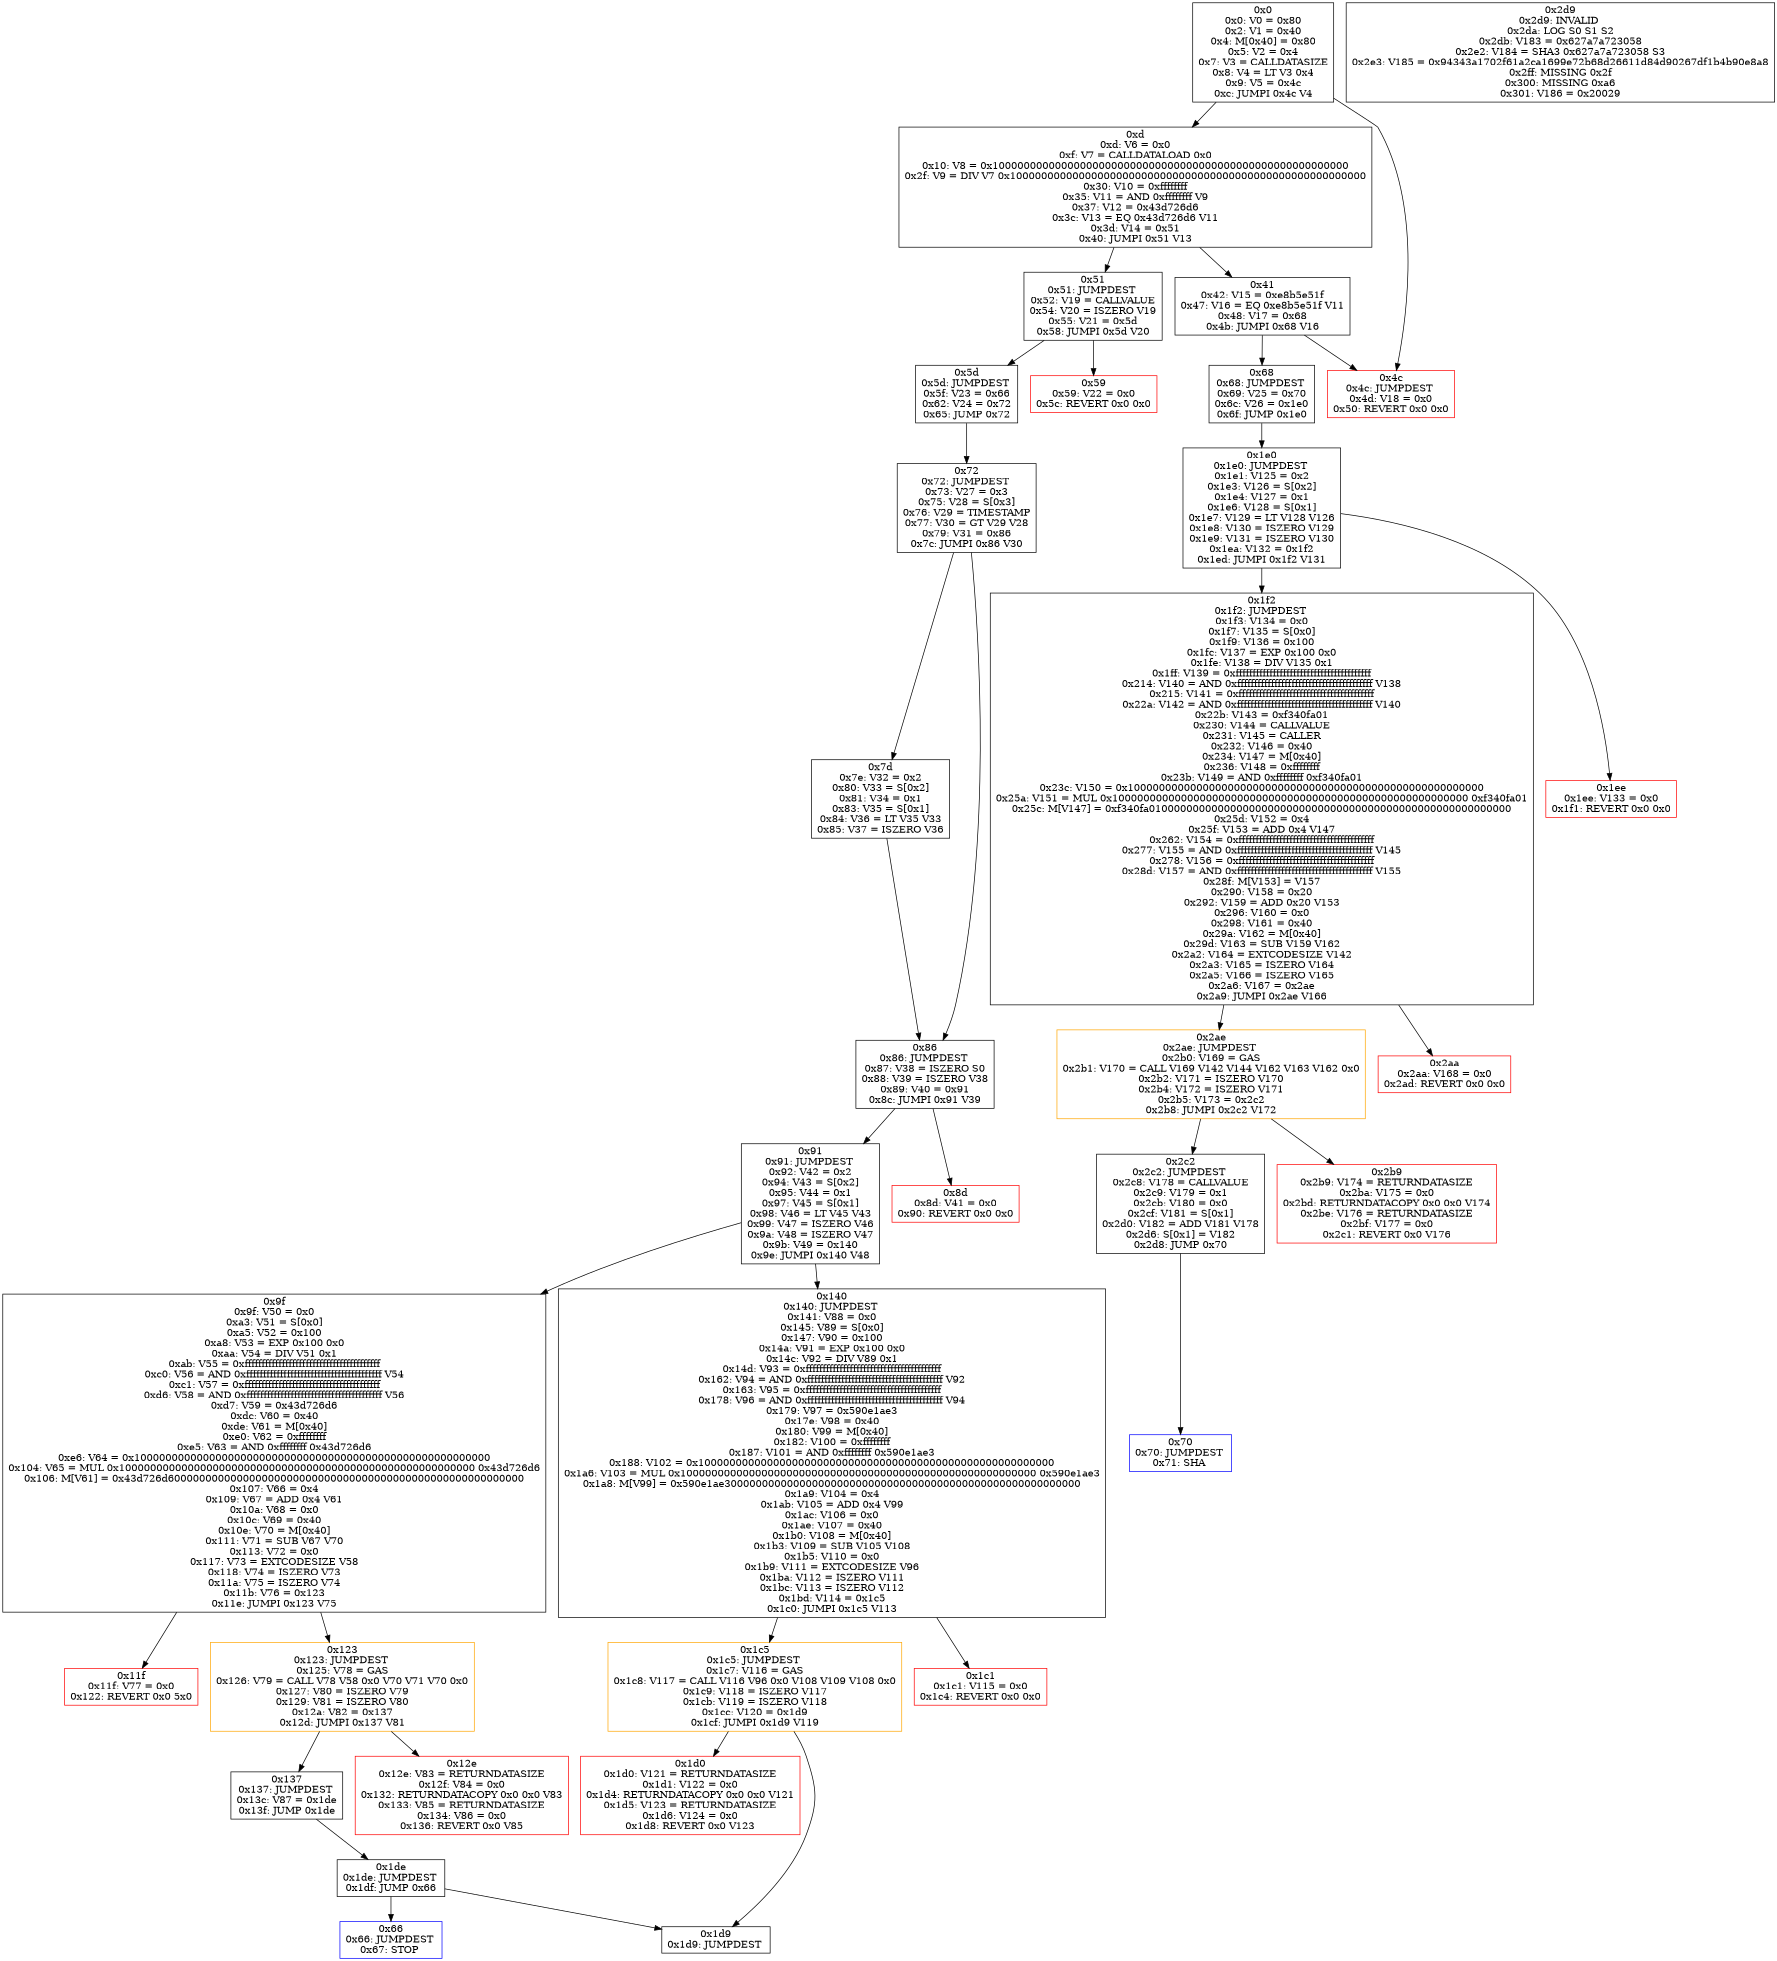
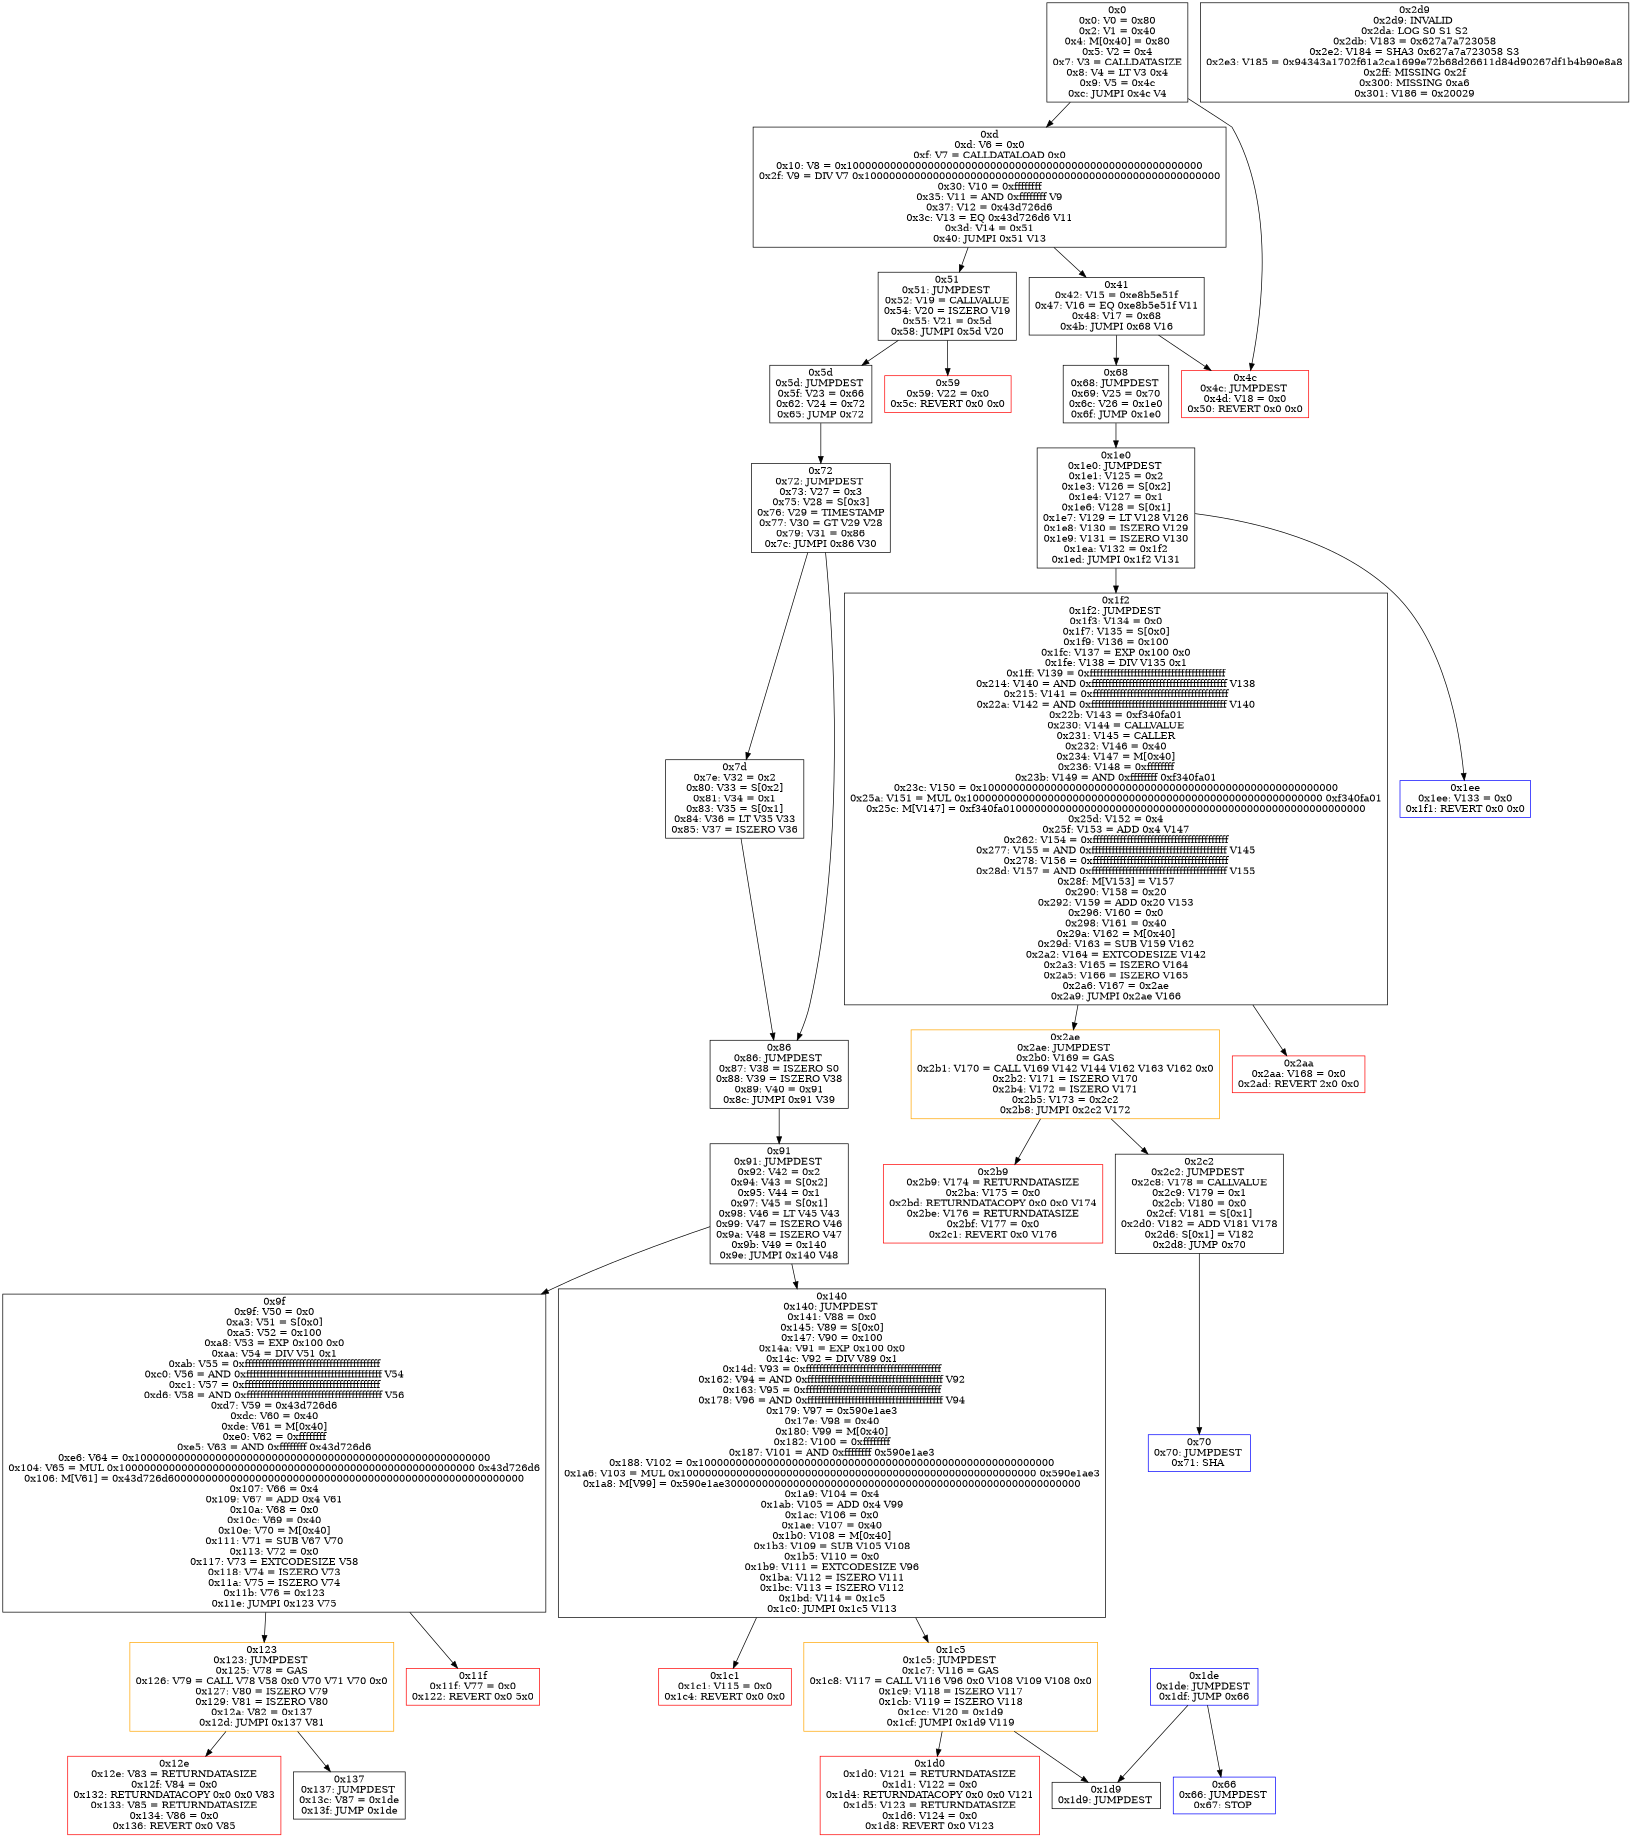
(1611, 799) -> (1465, 799)
(1444, 1074) -> (1299, 1074)
(956, 1204) -> none
(339, 1837) -> none
(391, 1878) -> (1204, 1687)
